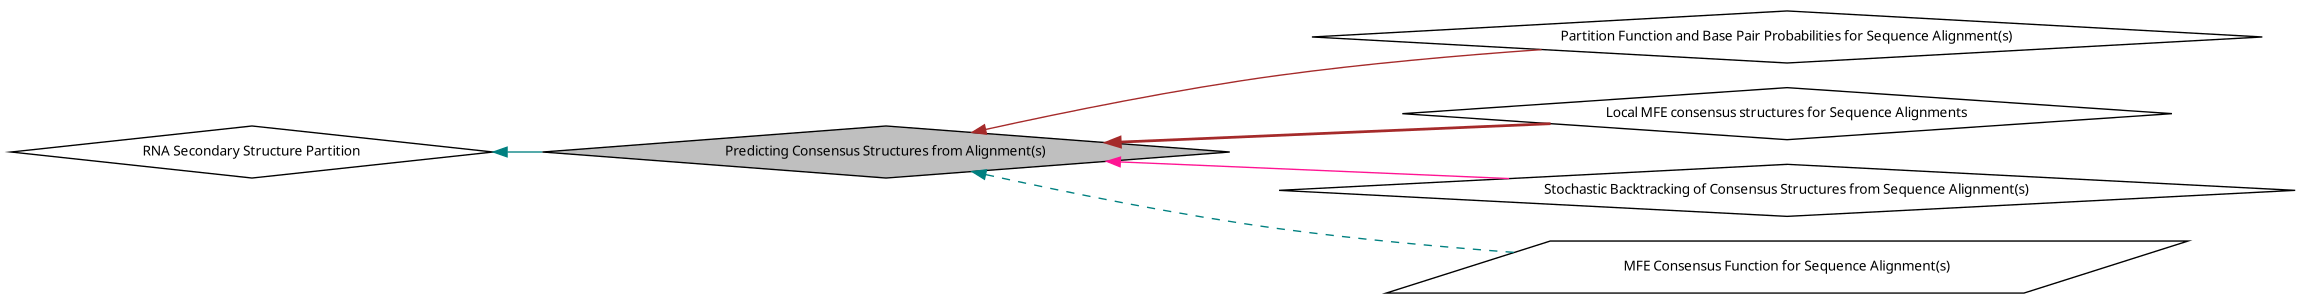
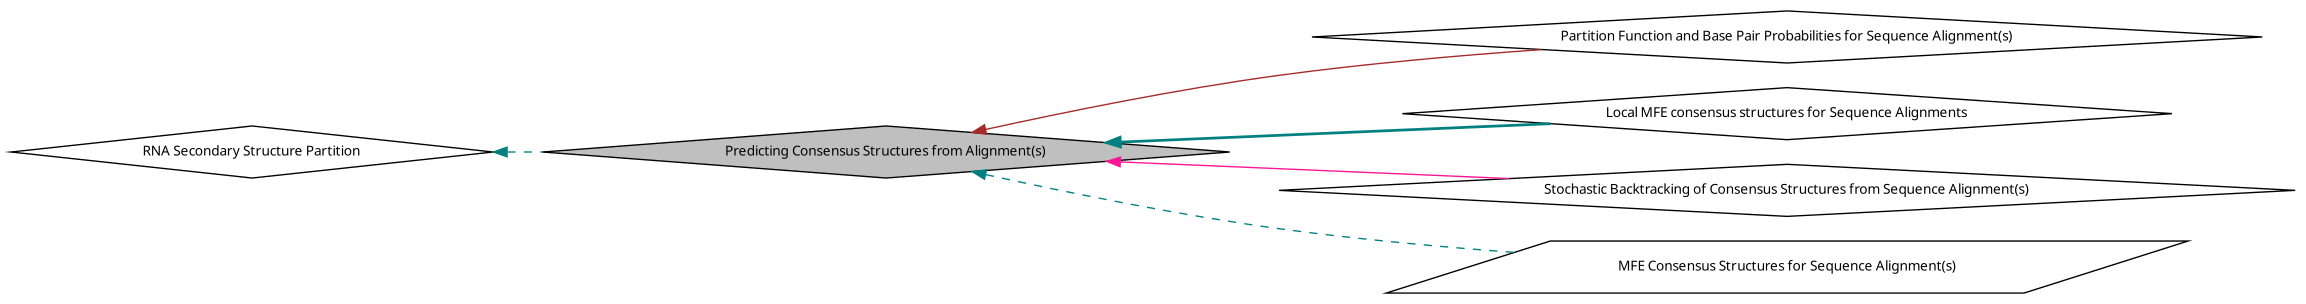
(1336, 133) -> (1336, 133)
(525, 152) -> (525, 152)
(1787, 267) -> (1787, 267)
